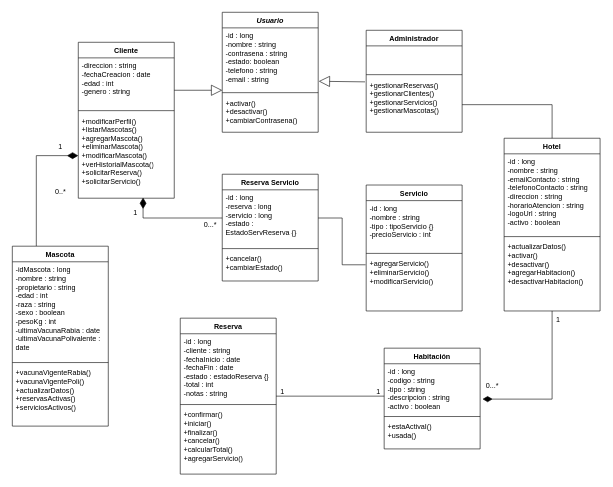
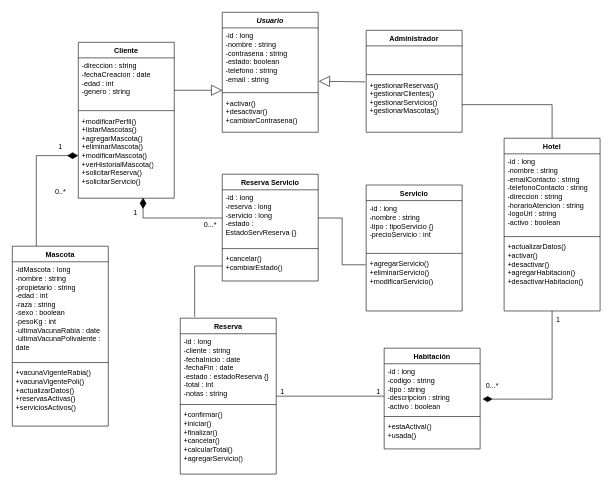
none -> (195, 278)
